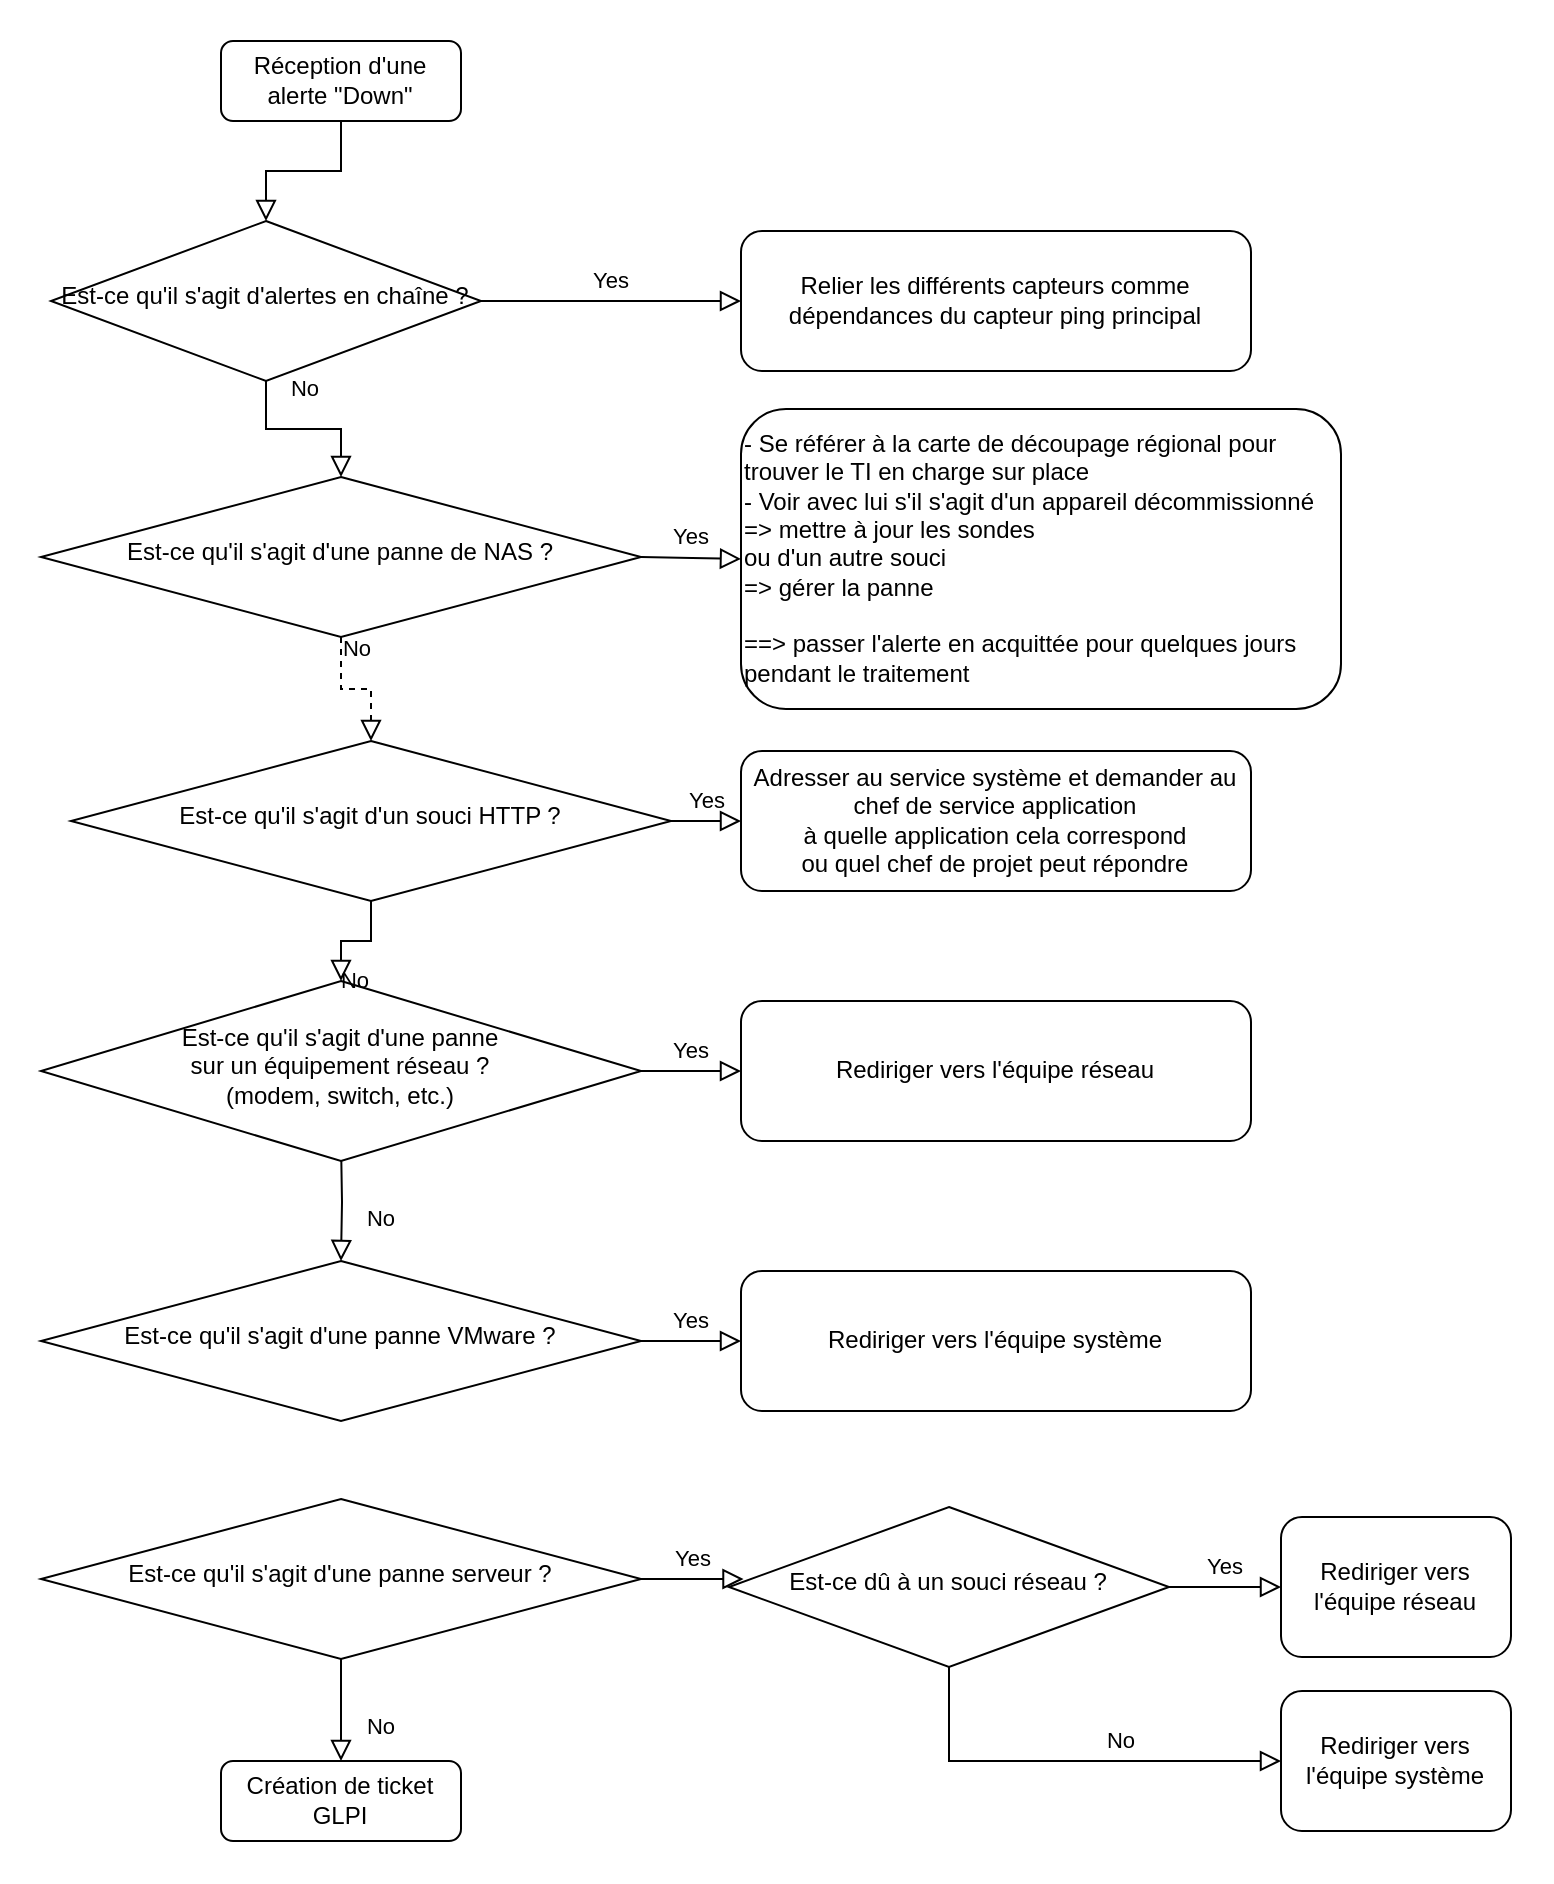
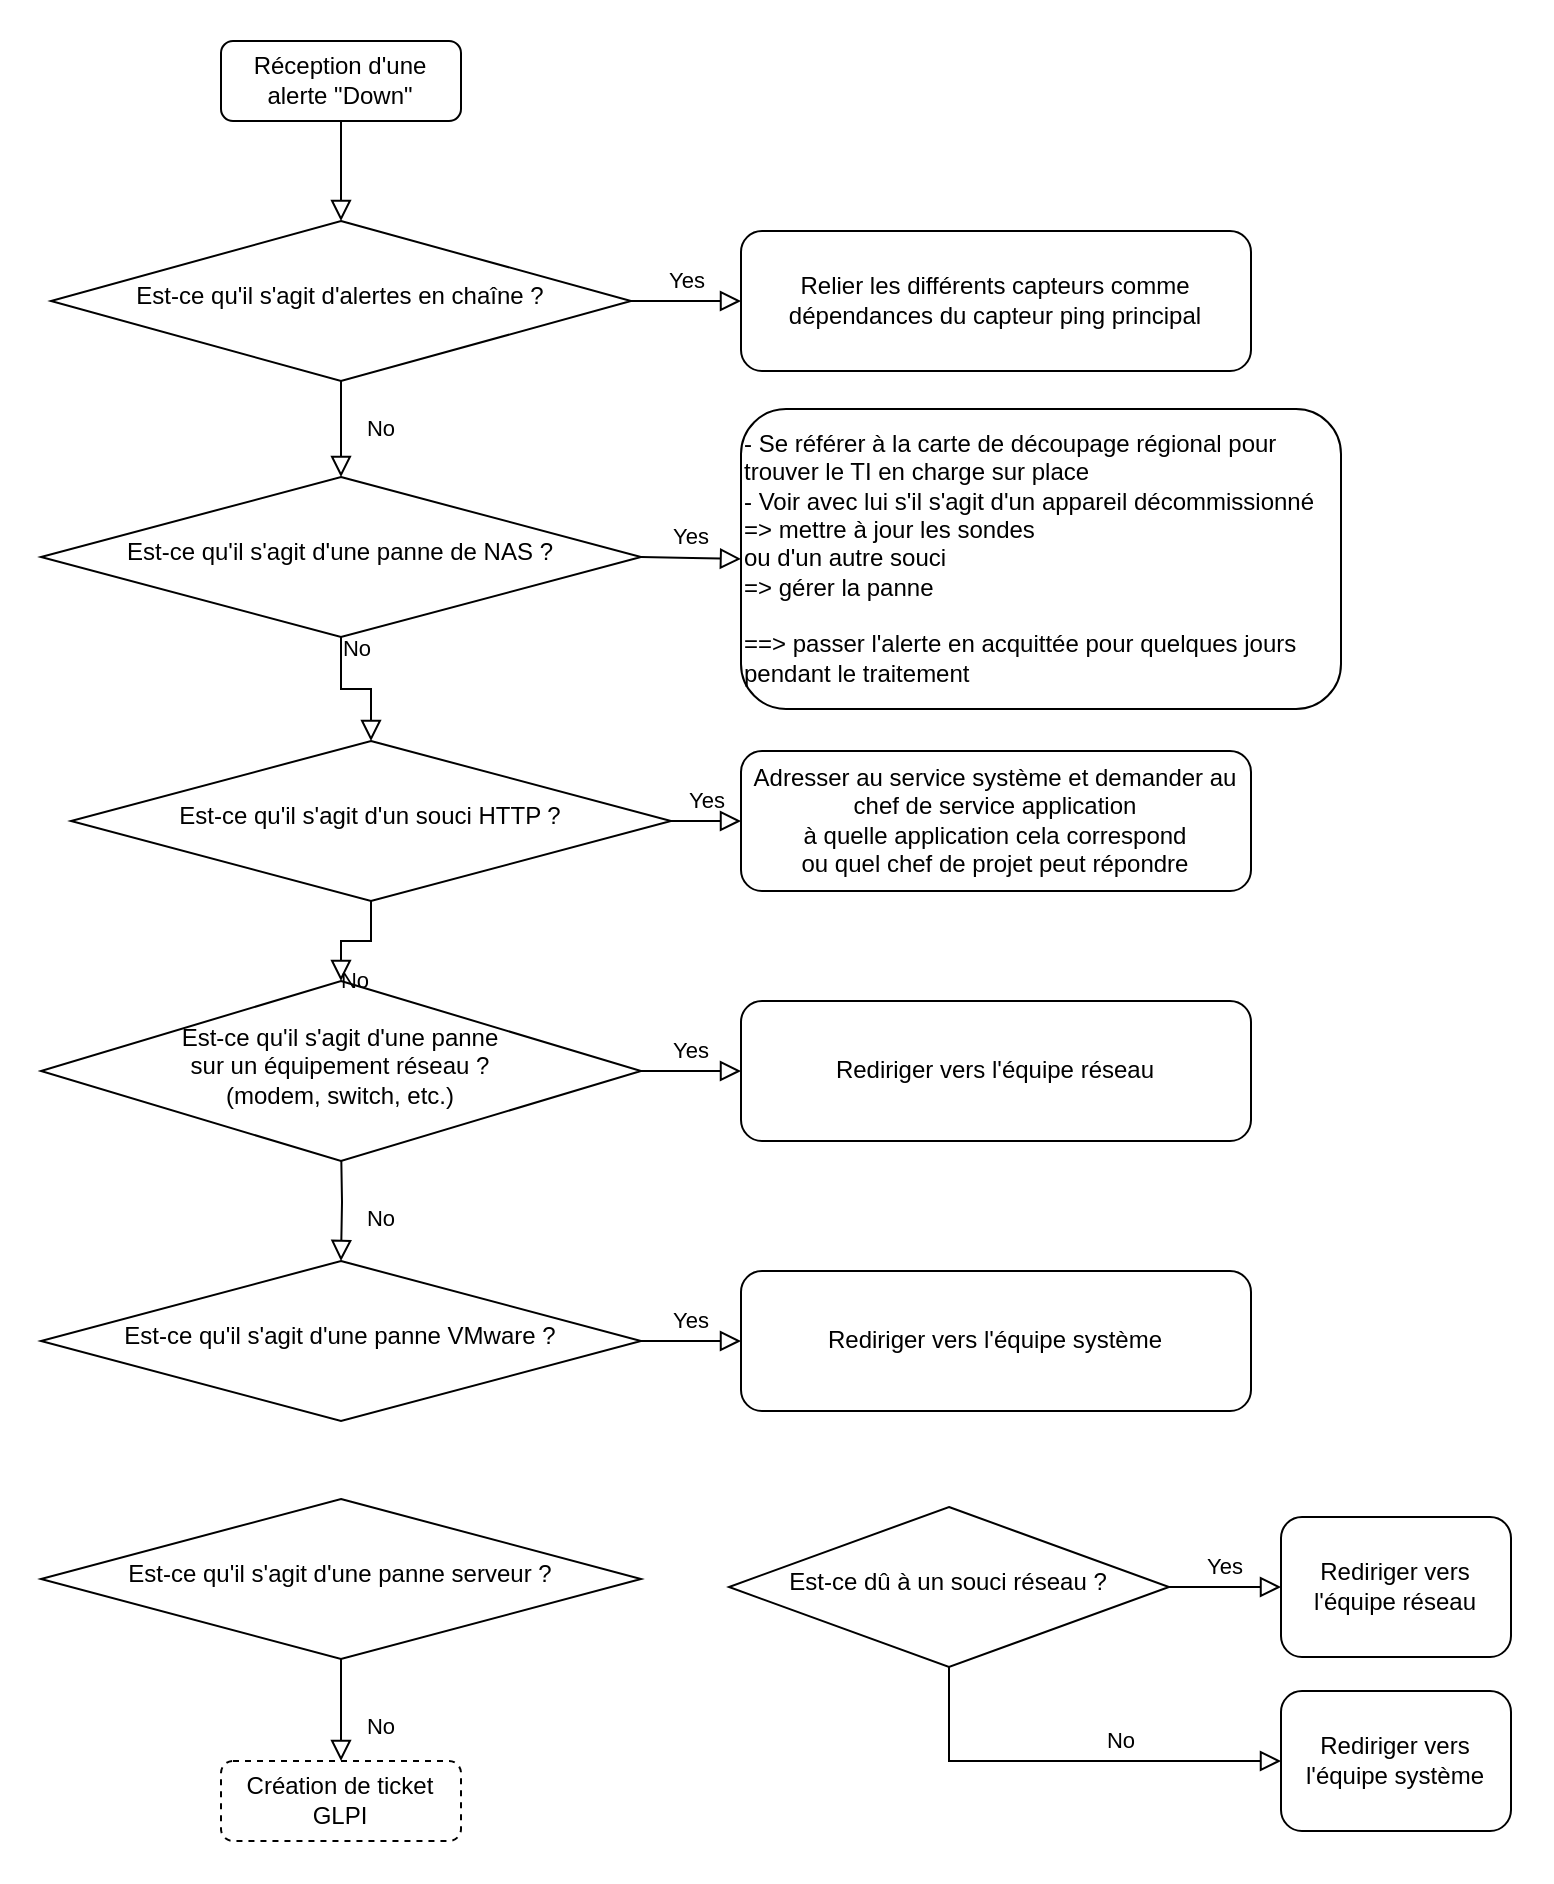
(266, 301) -> (341, 301)
(345, 689) -> (345, 689)
(682, 1579) -> none
(341, 1801) -> (341, 1801)
